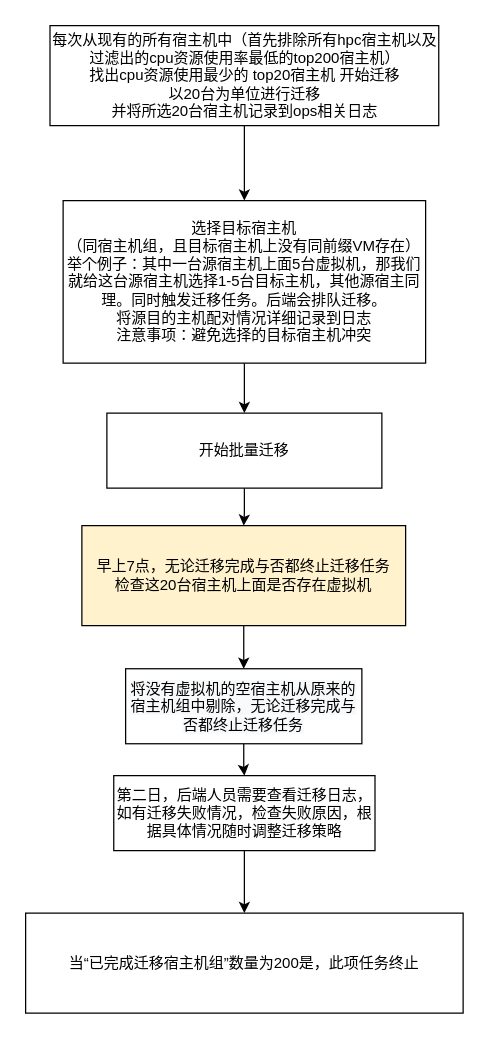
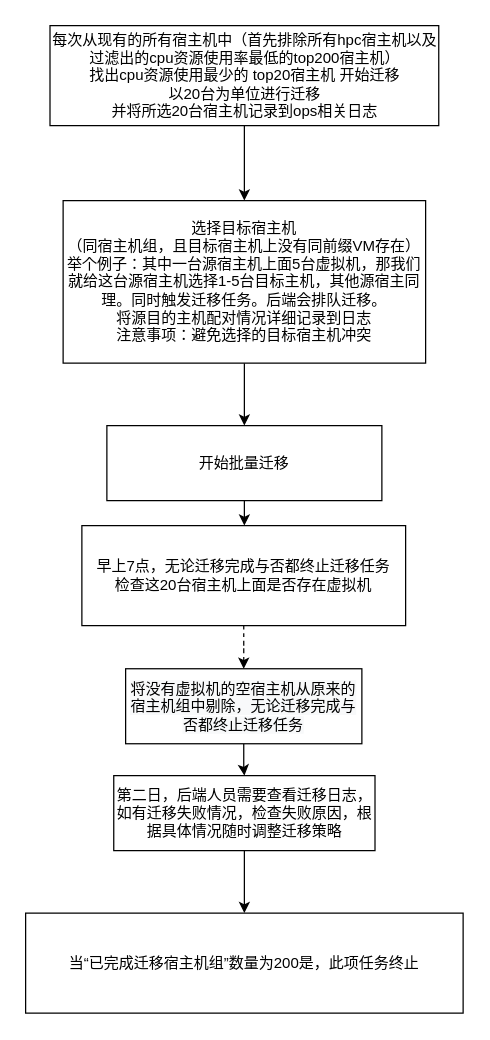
(244, 451) -> (244, 463)
(244, 576) -> (244, 576)
(244, 649) -> (244, 649)
